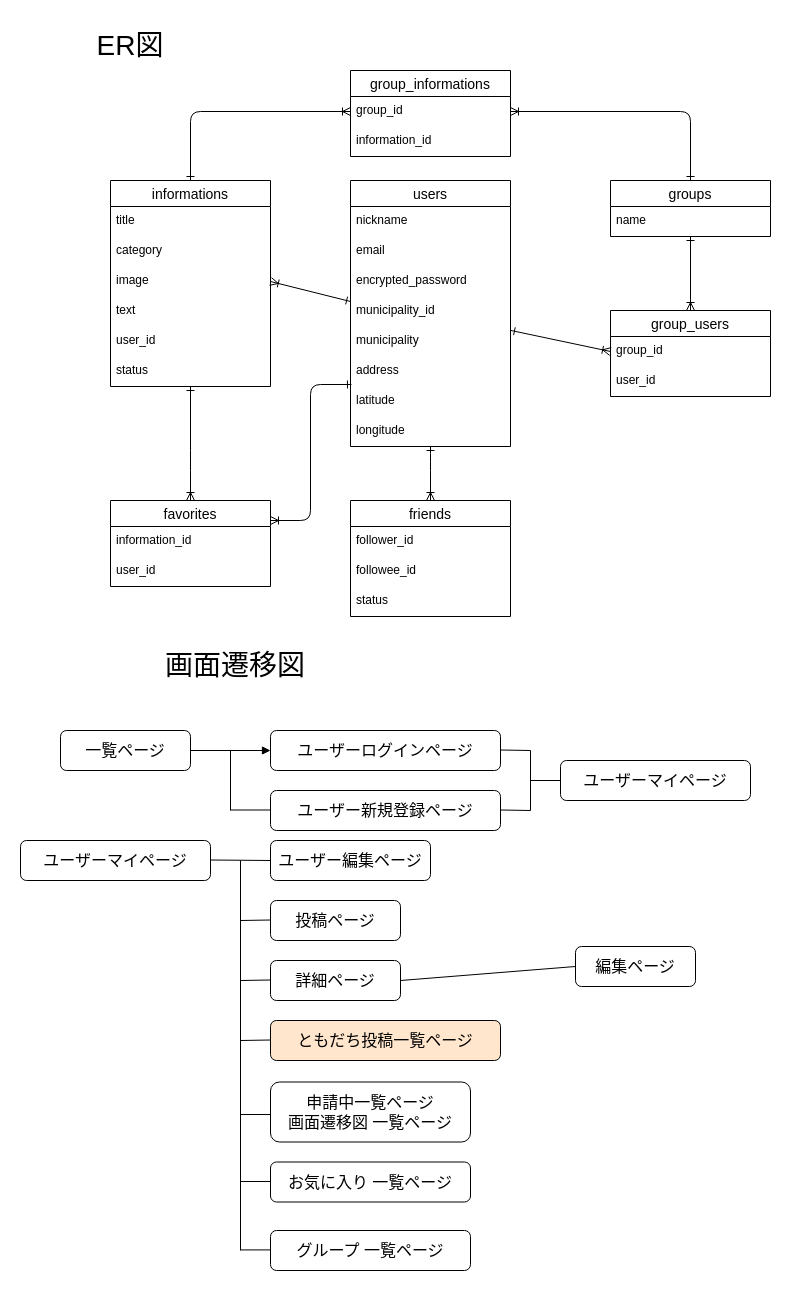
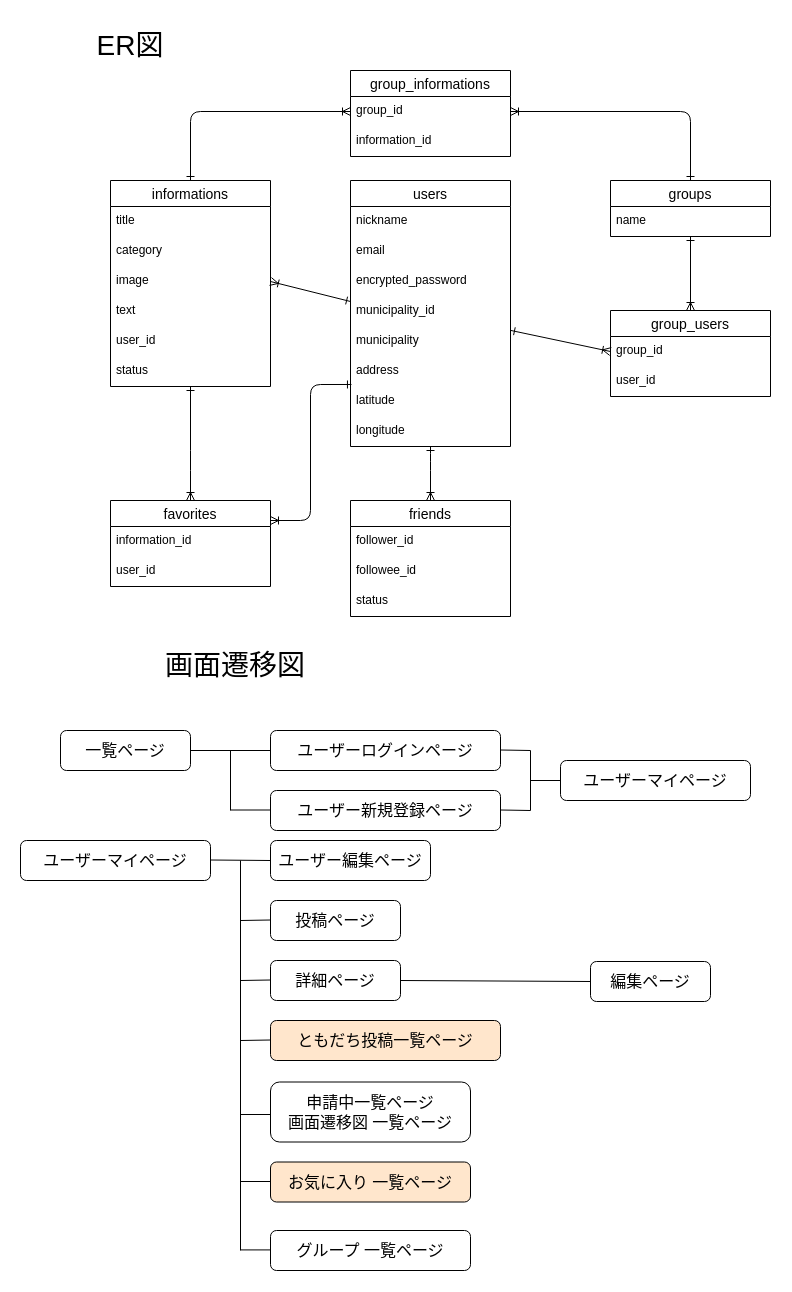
(261, 751) -> (264, 751)
(636, 967) -> (651, 982)
(371, 1182) -> (371, 1182)
